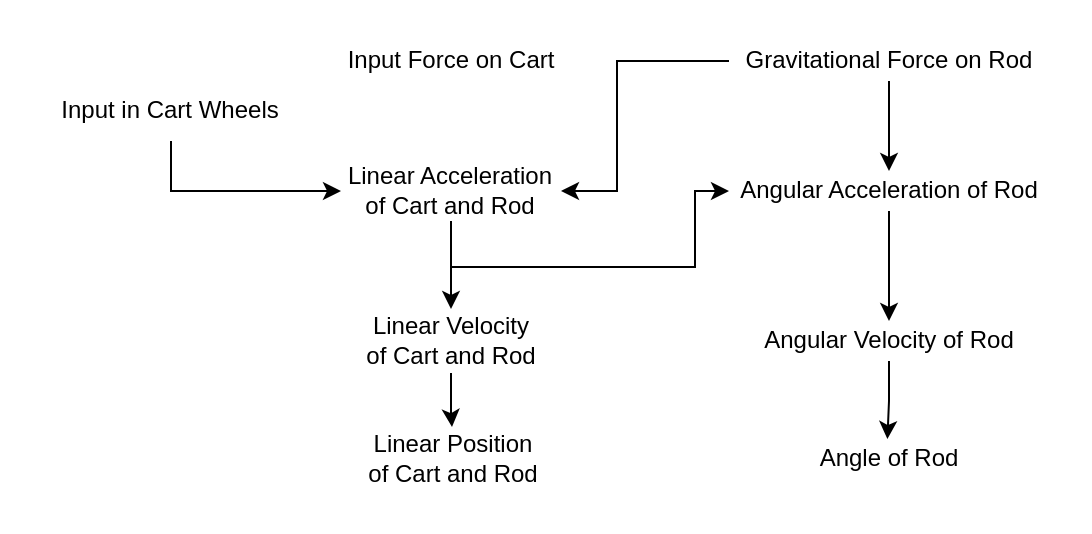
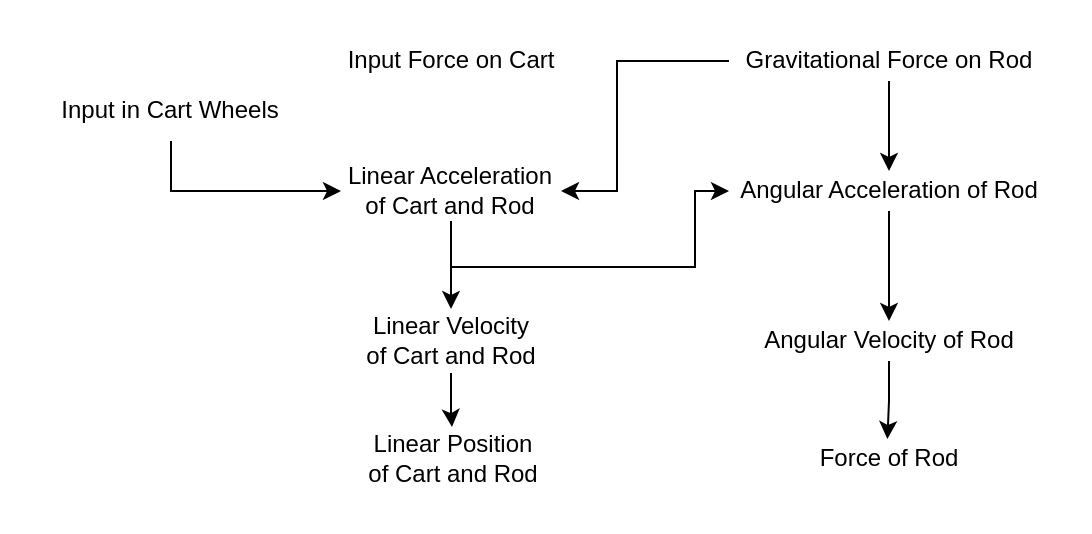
(890, 459) -> (890, 459)
